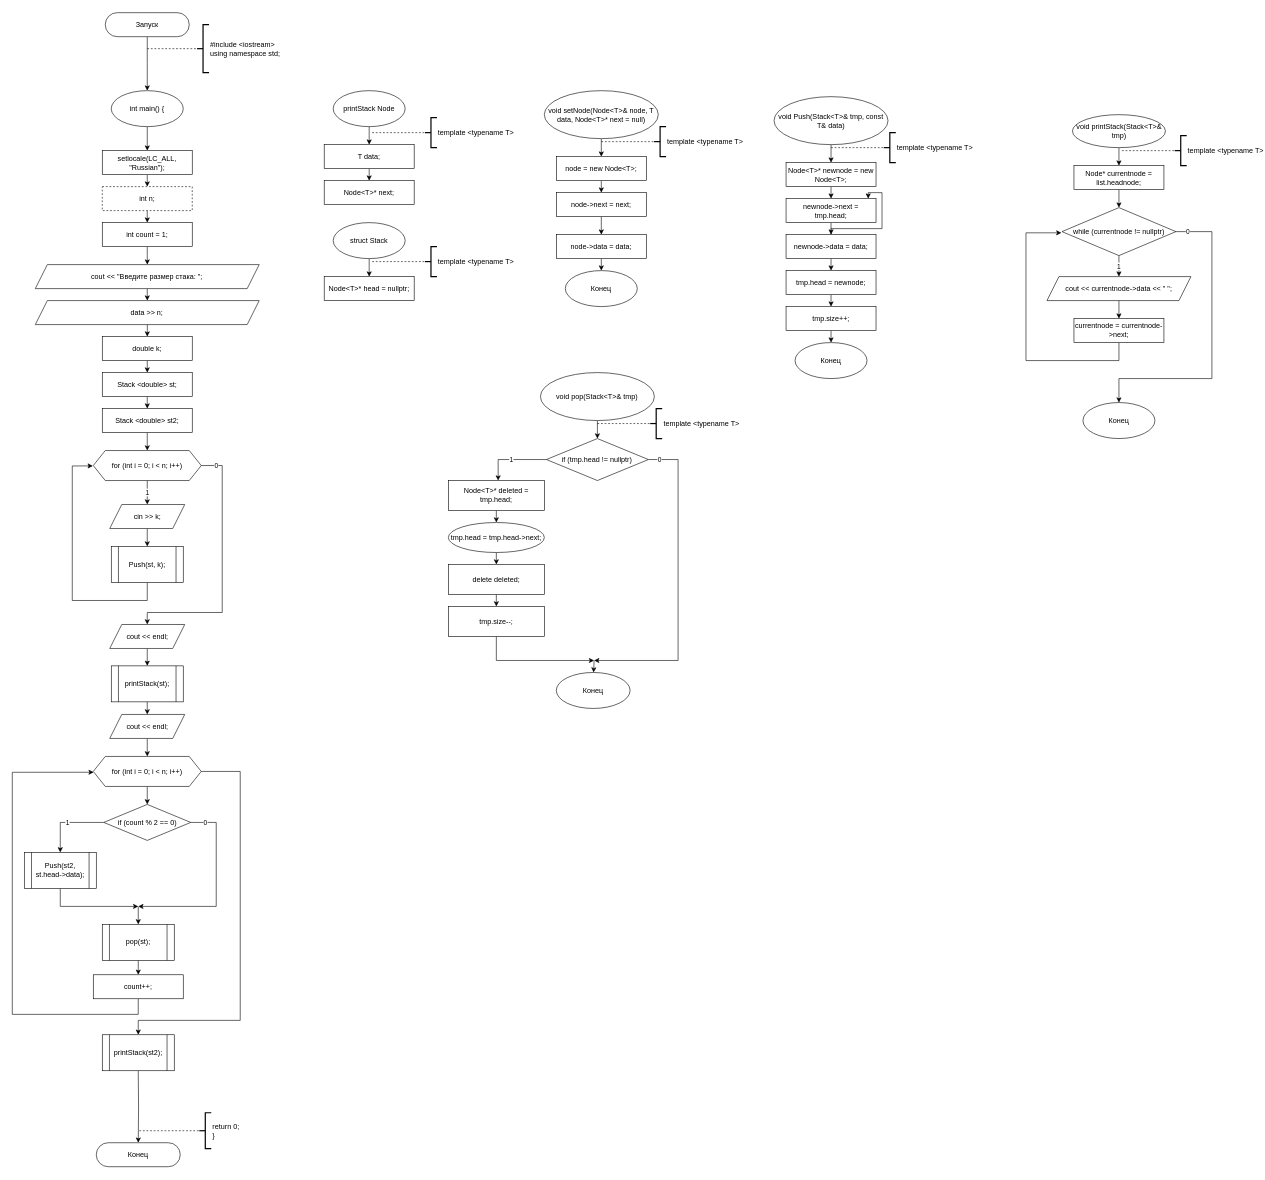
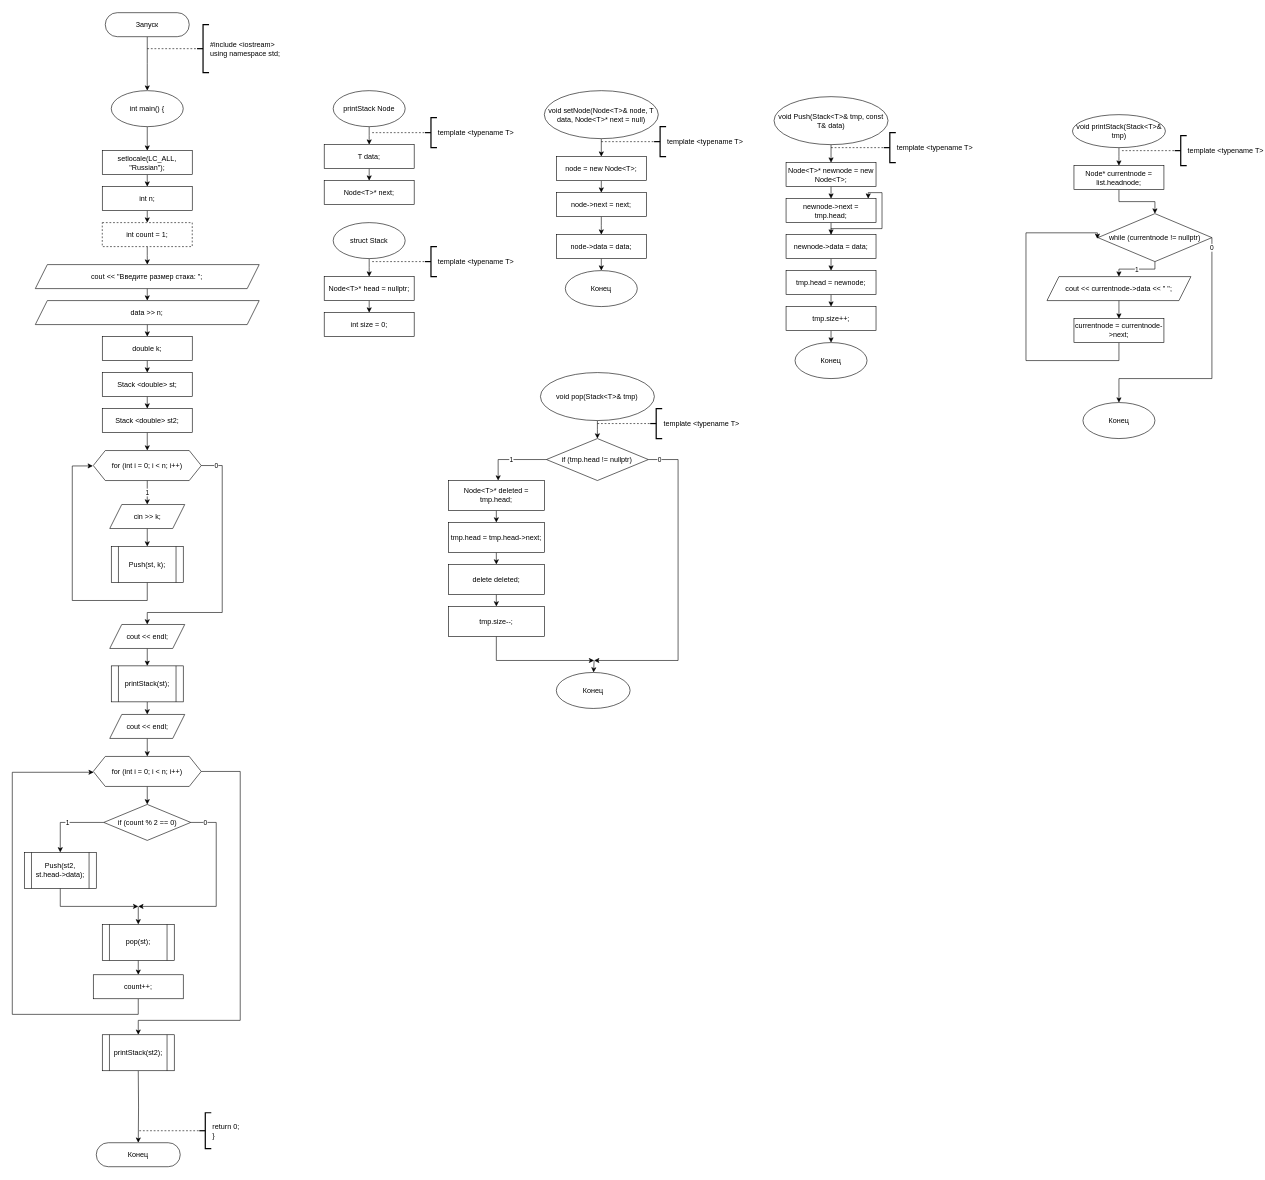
(147, 198) -> (147, 198)
(1119, 231) -> (1155, 237)
(147, 234) -> (147, 234)
none -> (369, 307)
none -> (369, 324)
(497, 537) -> (497, 537)
